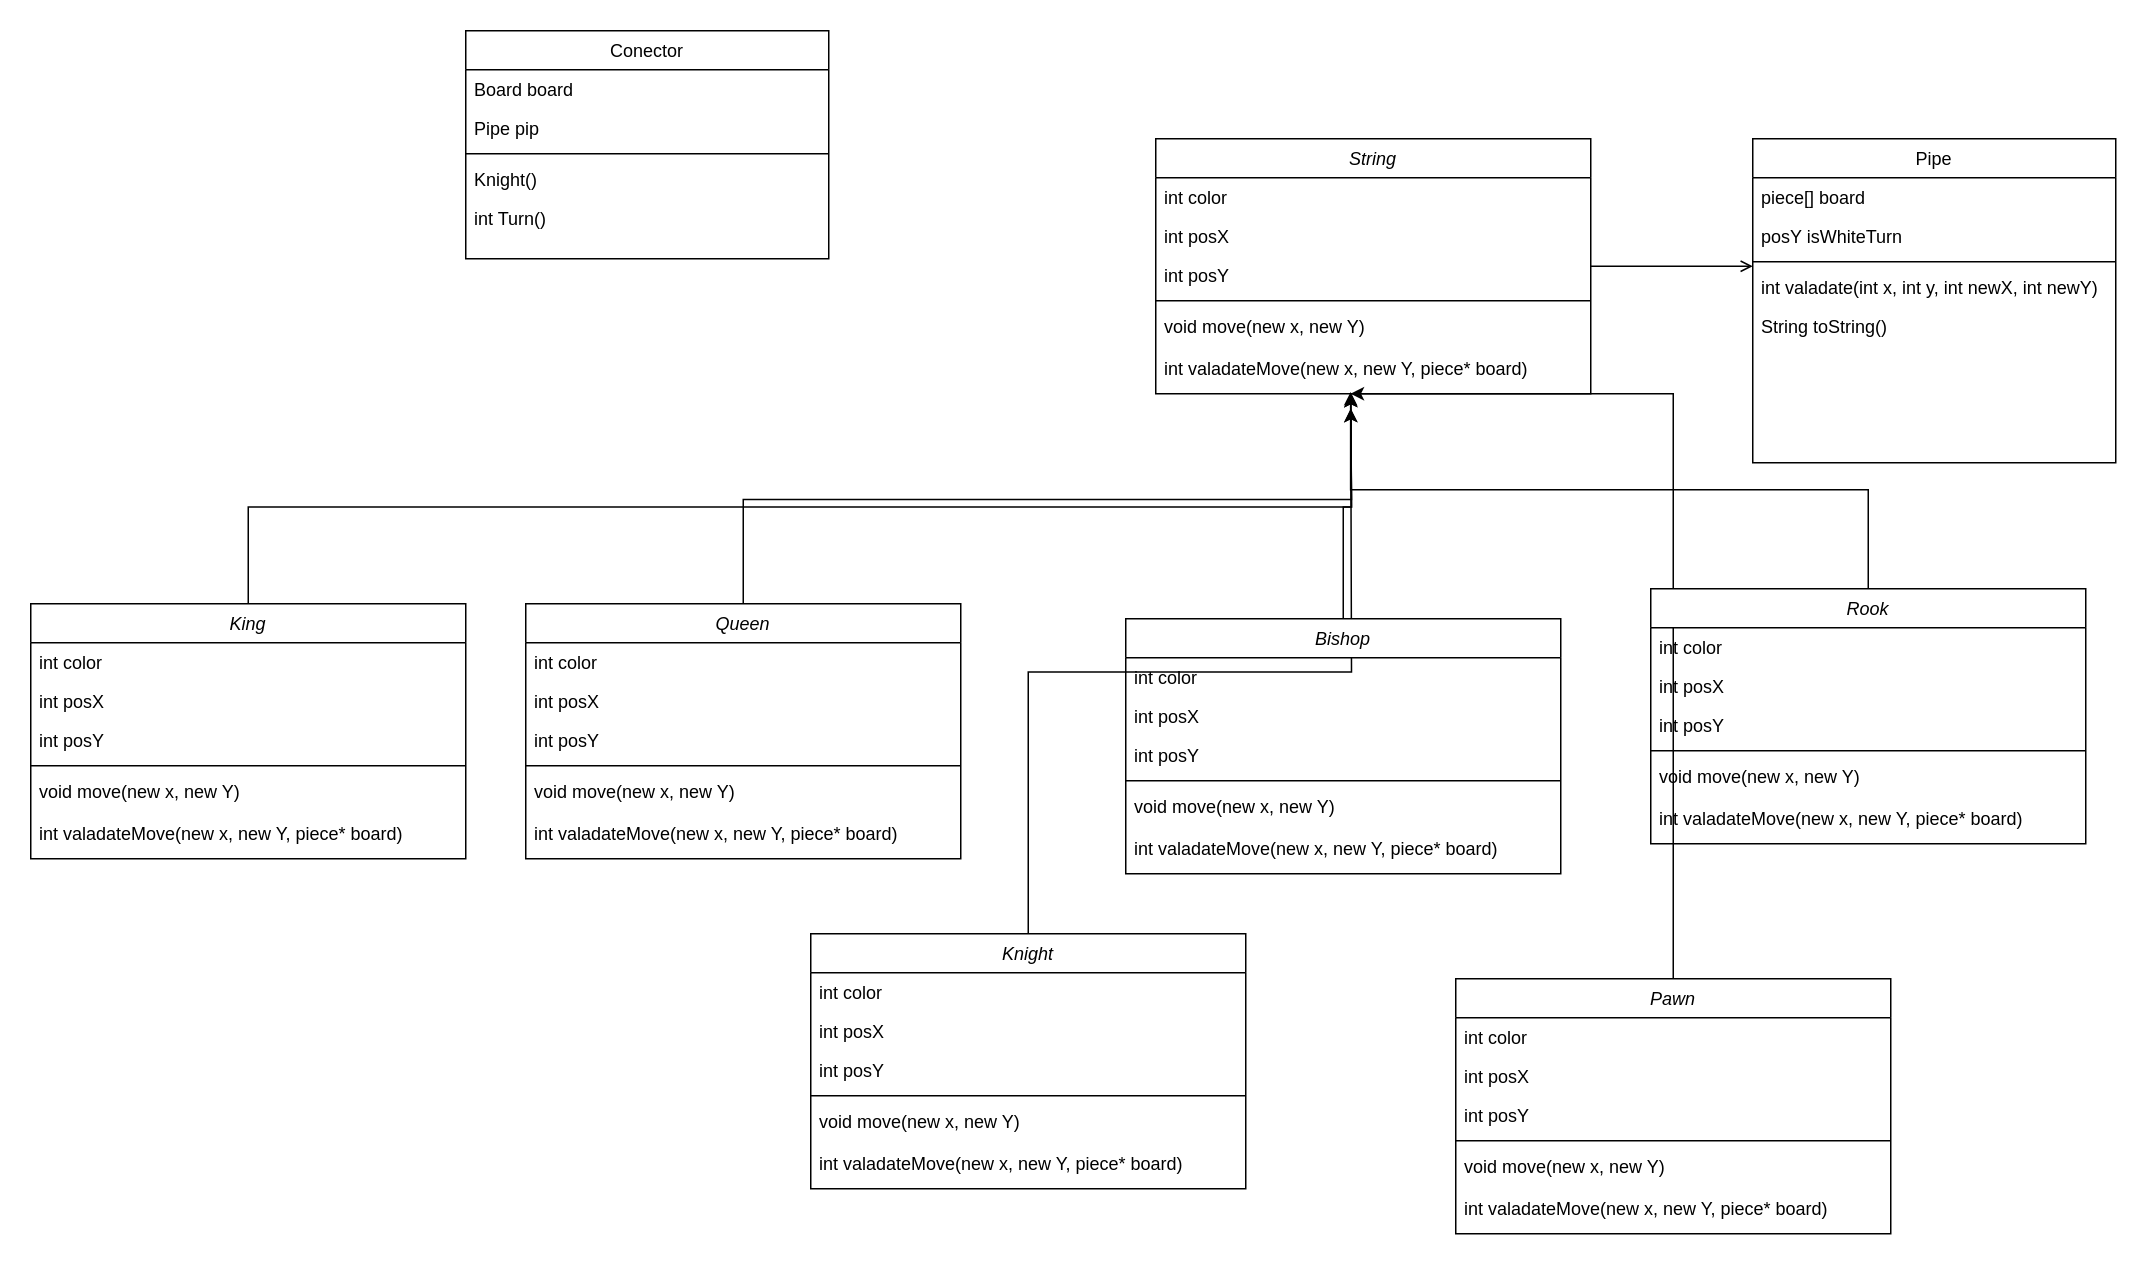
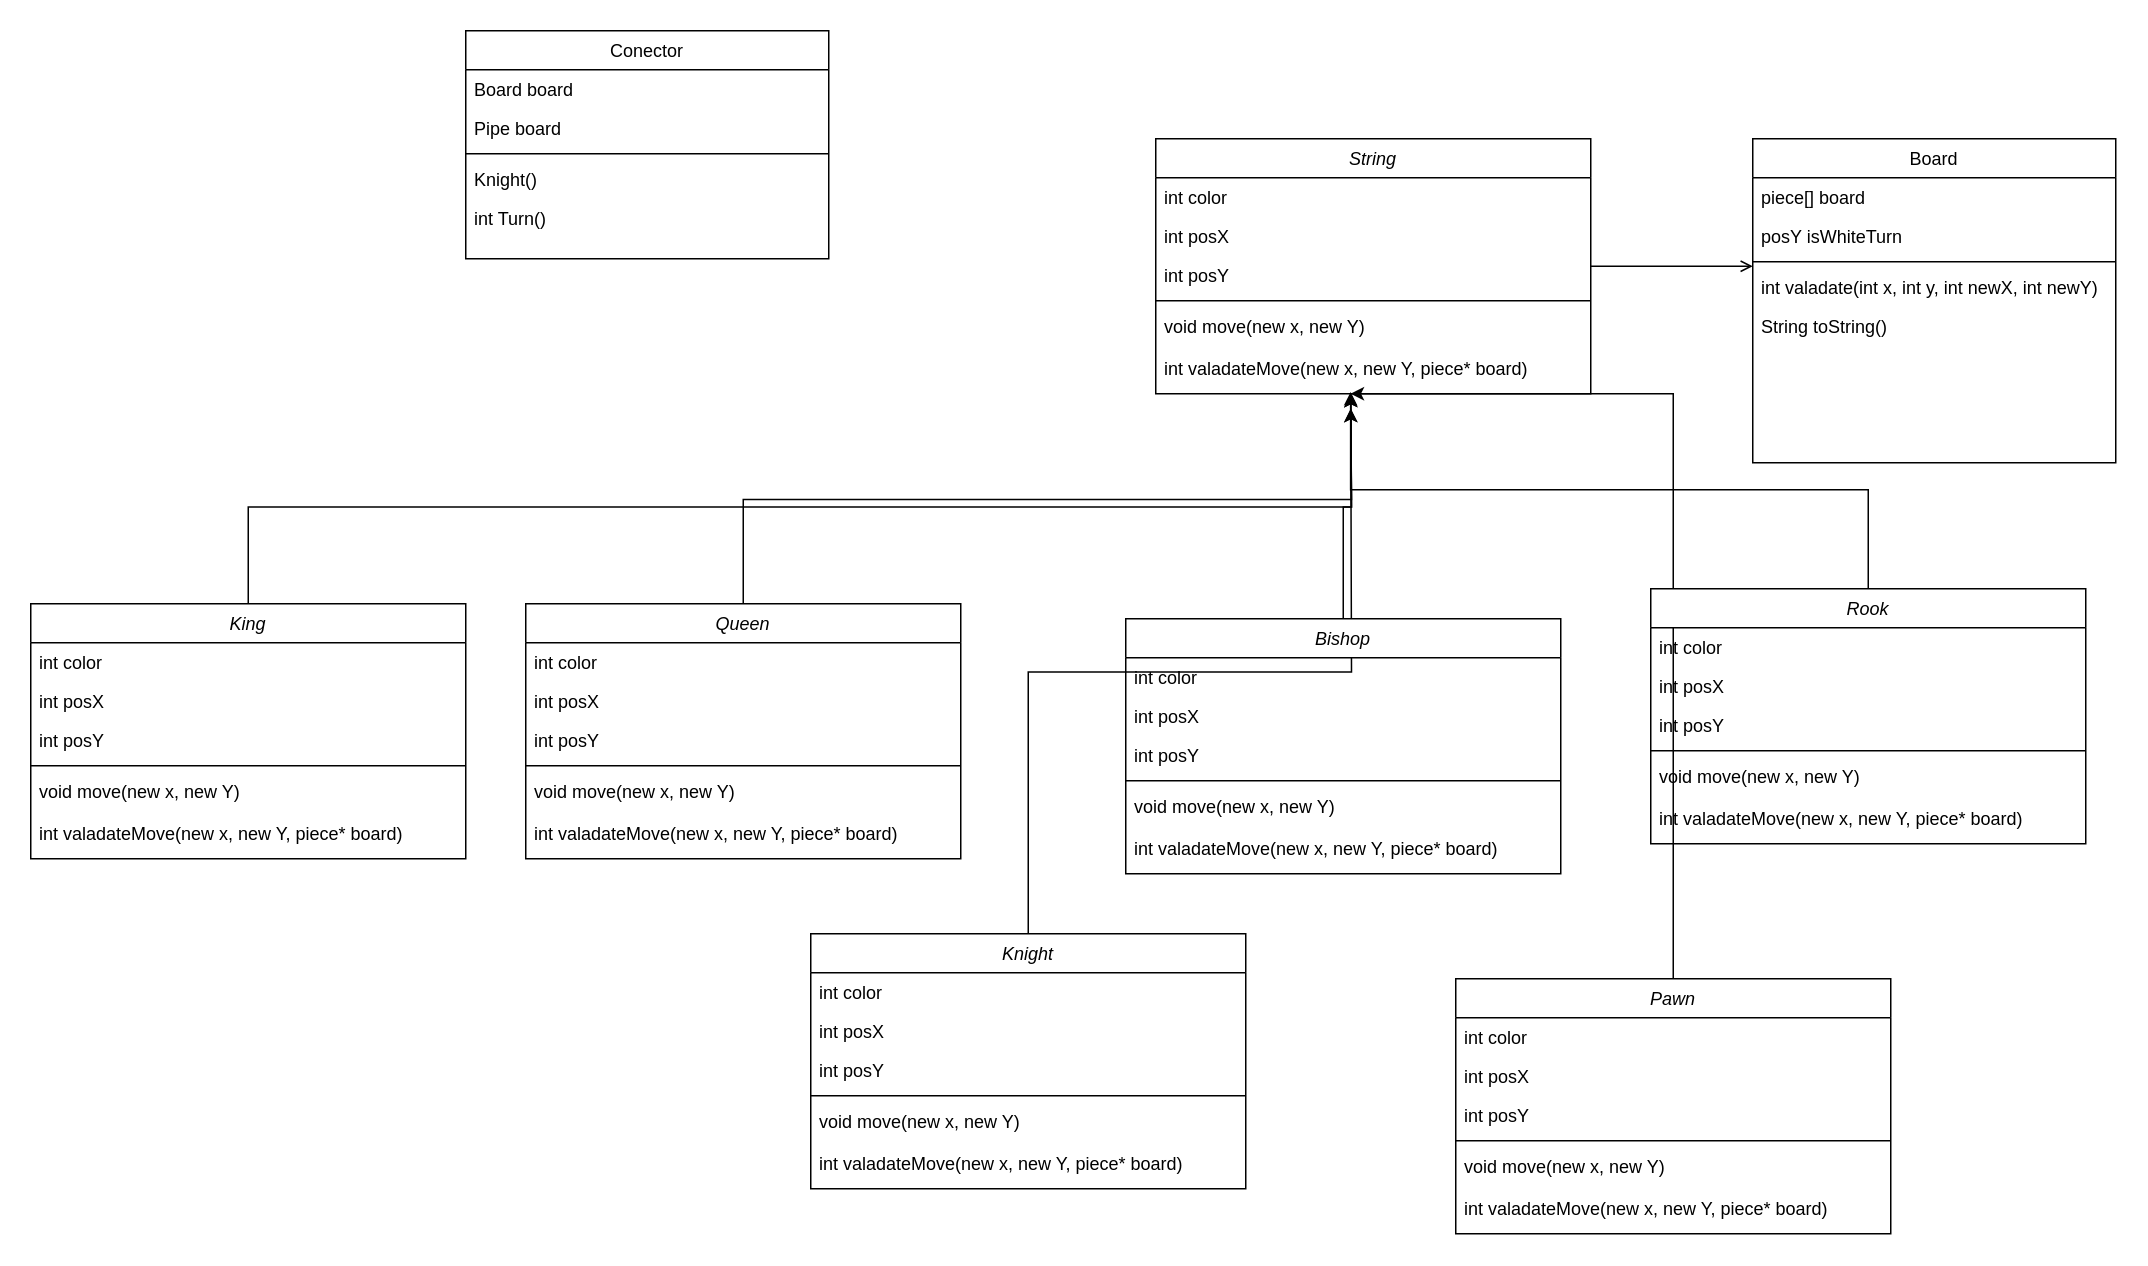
(507, 129) -> (520, 129)
(1934, 159) -> (1934, 159)
